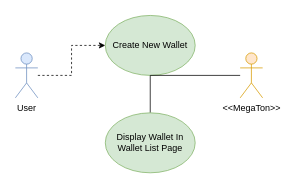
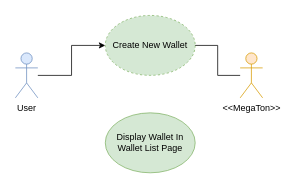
(150, 45) -> (150, 45)
(72, 64) -> (72, 64)
(166, 75) -> (218, 50)
